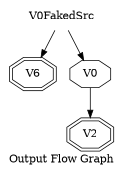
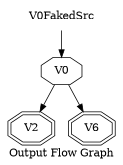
(50, 40) -> (74, 95)
